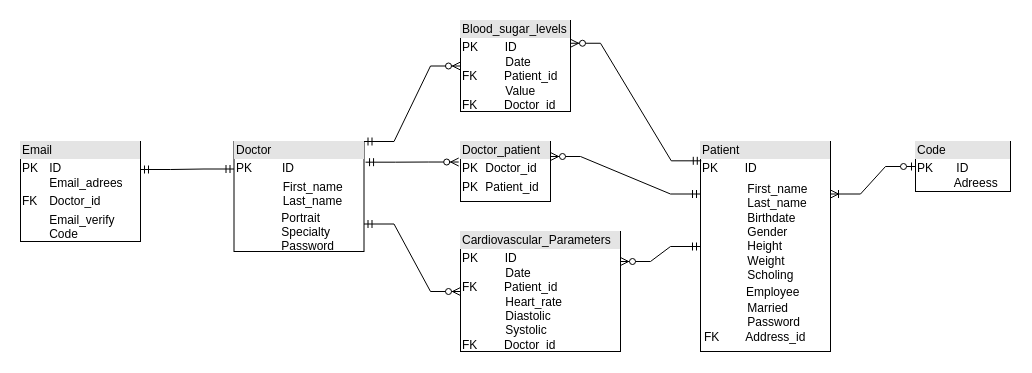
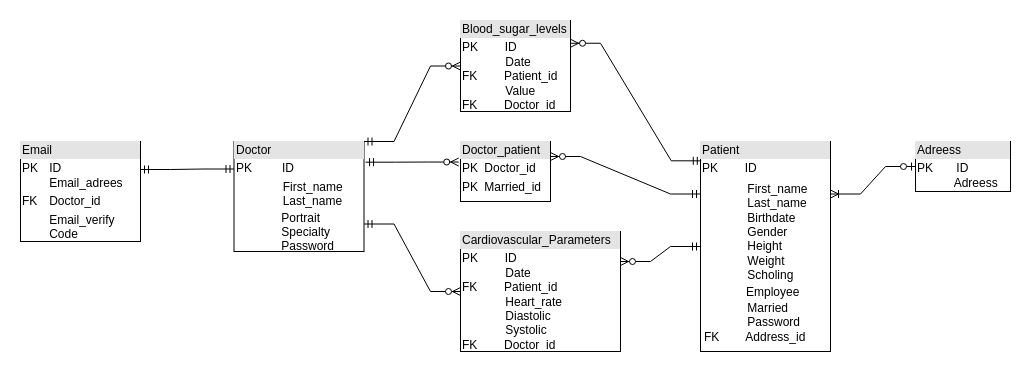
(506, 163) -> (506, 163)
(948, 163) -> (948, 163)
